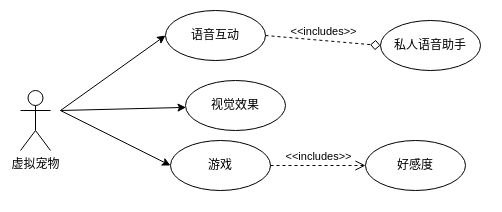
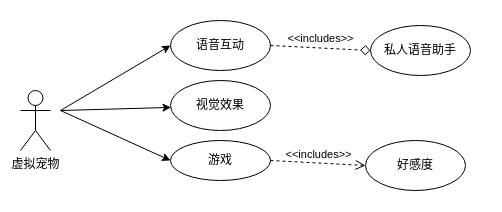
(216, 36) -> (221, 46)
(431, 46) -> (421, 51)
(236, 106) -> (221, 106)
(221, 166) -> (221, 161)
